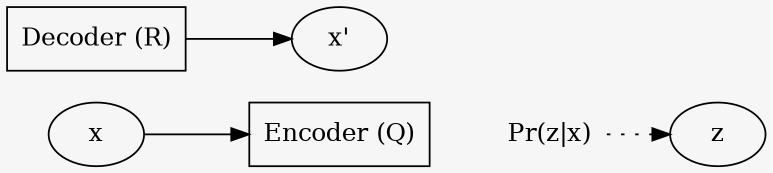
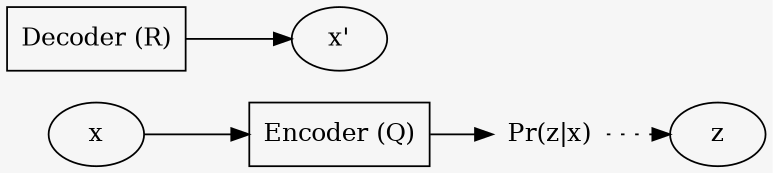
none -> (453, 134)
